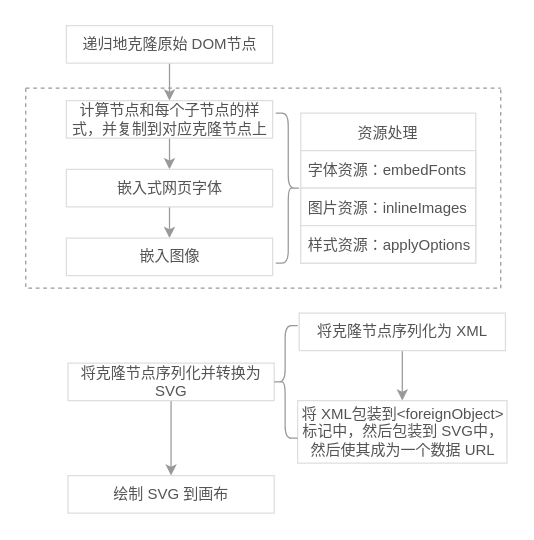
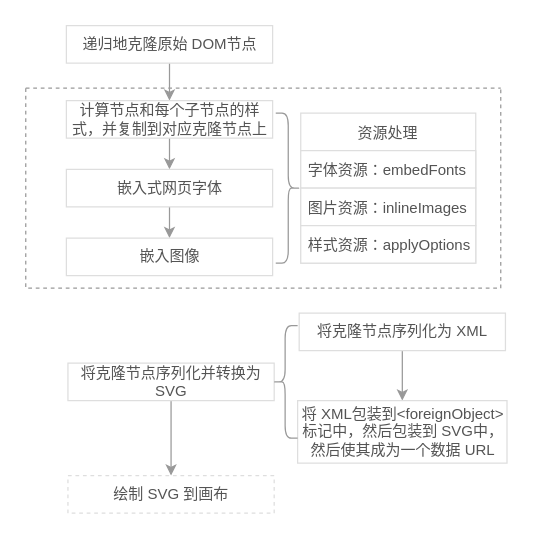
(171, 494) -> (171, 494)
